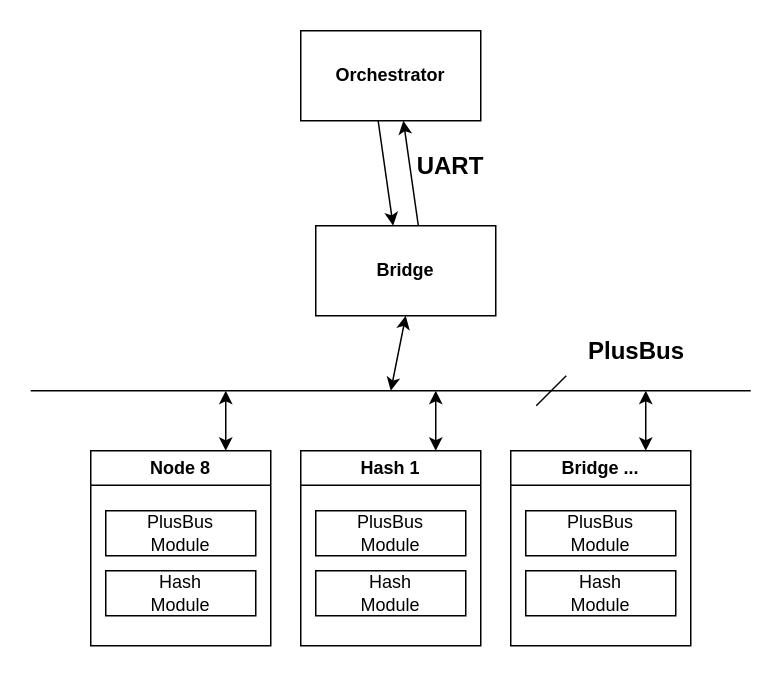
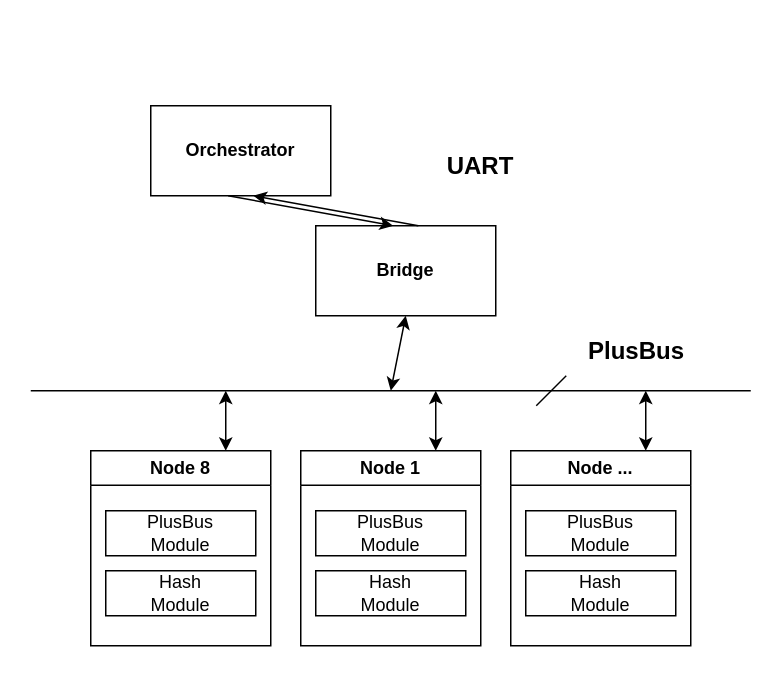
(391, 76) -> (241, 151)
(451, 166) -> (481, 166)
(391, 469) -> (391, 469)
(601, 469) -> (601, 469)
